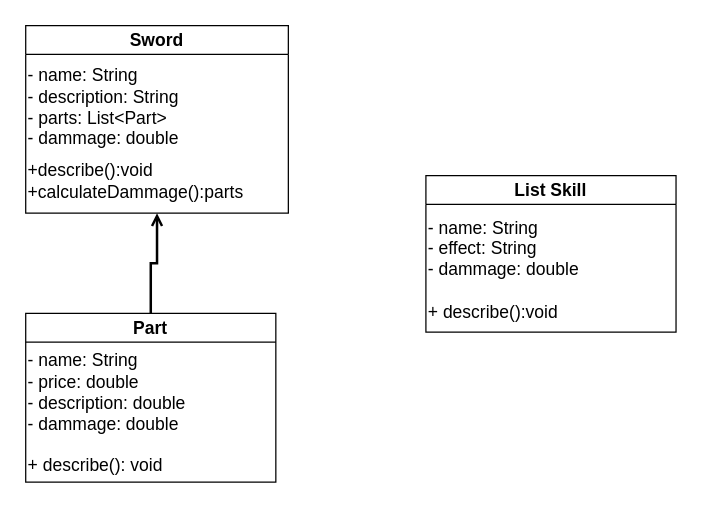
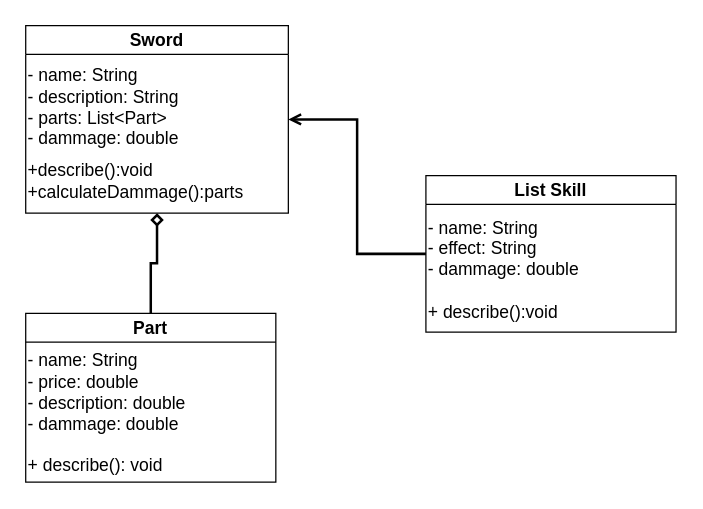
none -> (357, 188)
(157, 223) -> (157, 226)
